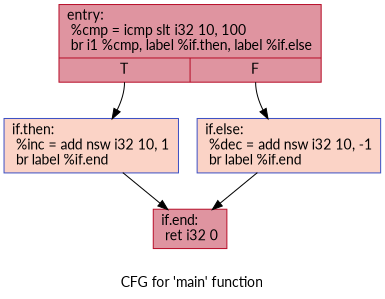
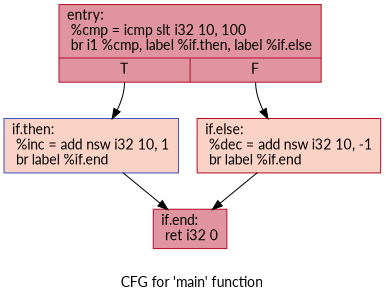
(289, 146) -> (289, 146)
